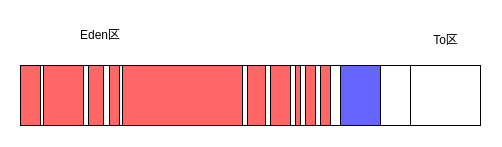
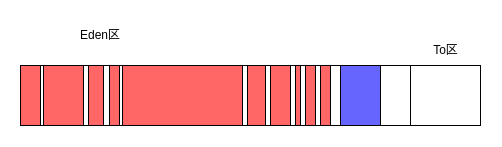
(446, 41) -> (446, 51)
